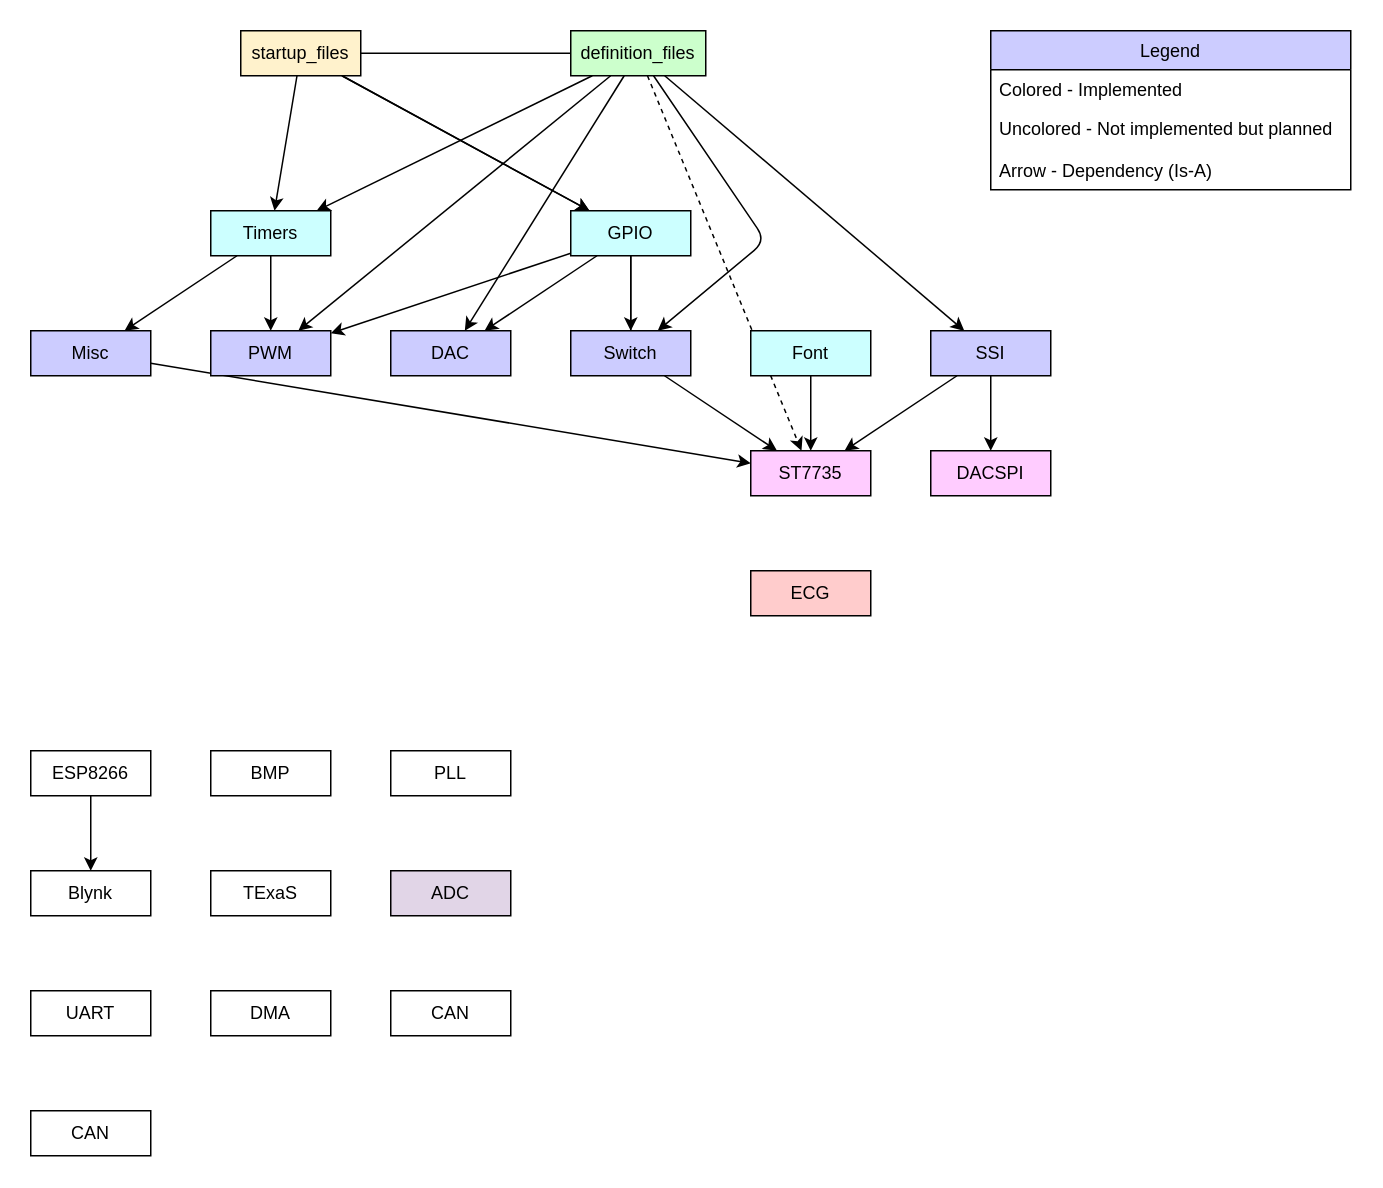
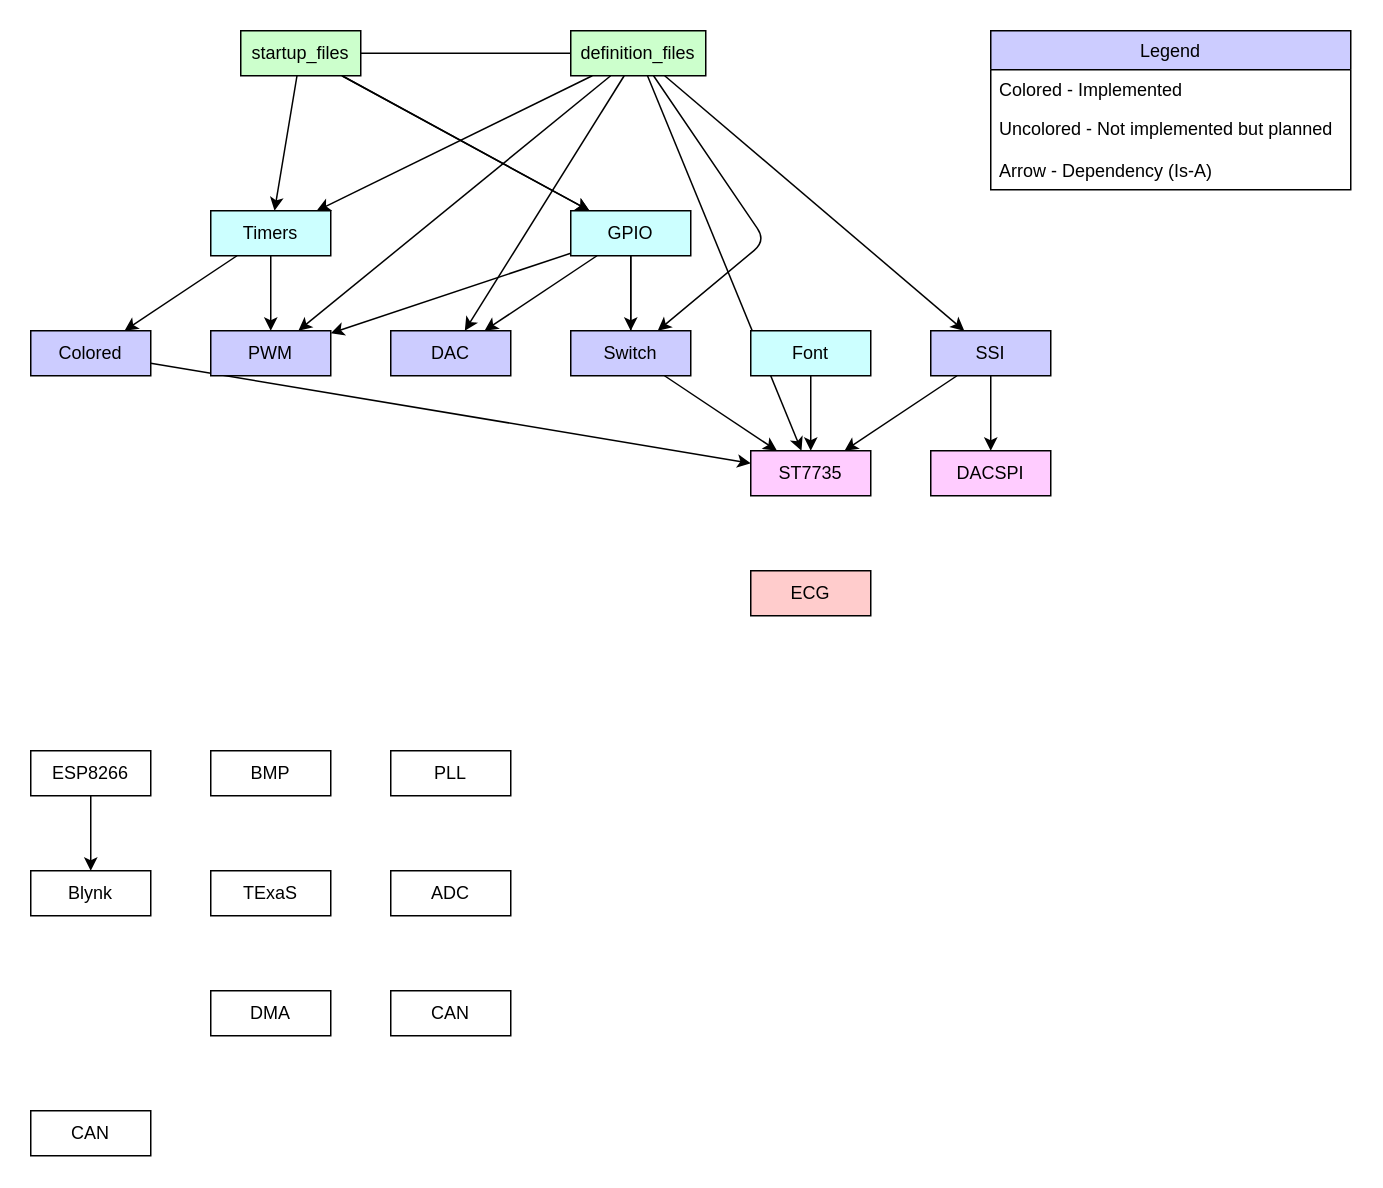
(301, 53) -> (301, 53)
(699, 202) -> (699, 202)
(91, 353) -> (91, 353)
(451, 893) -> (451, 893)
(91, 1013) -> none
